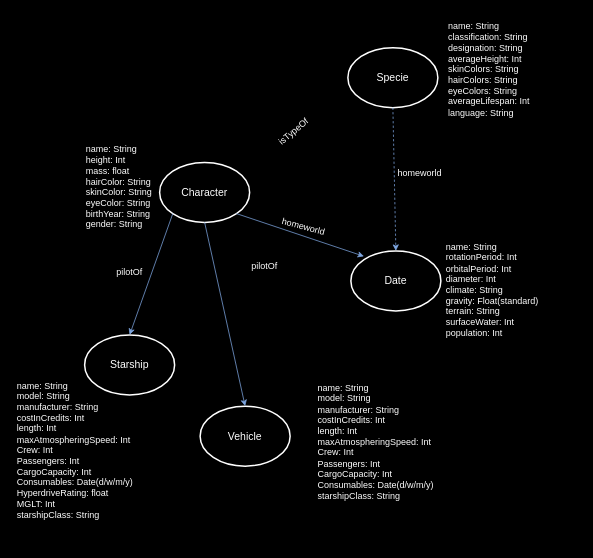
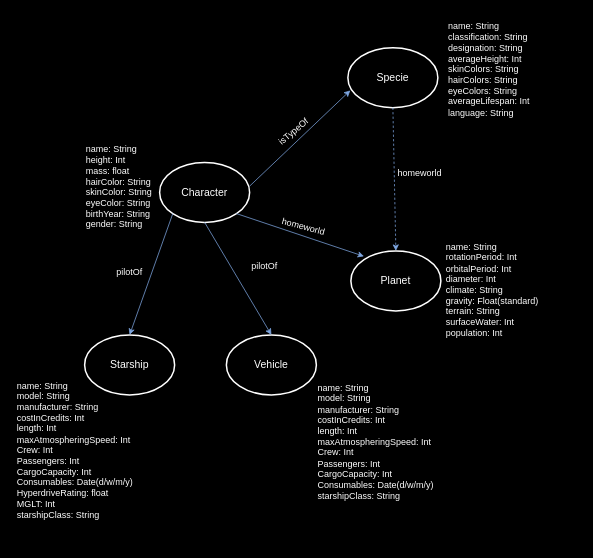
none -> (298, 140)
(396, 281) -> (396, 281)
(245, 436) -> (271, 365)
